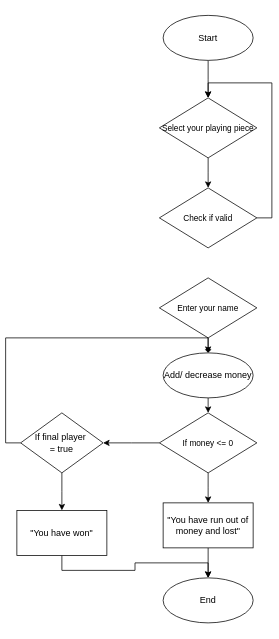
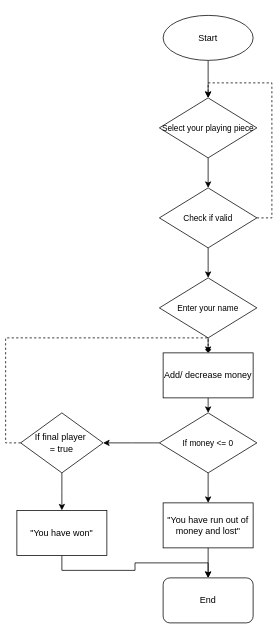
(272, 128) -> (272, 128)
none -> (208, 271)
(47, 338) -> (47, 338)
(208, 375) -> (208, 375)
(208, 600) -> (208, 600)
